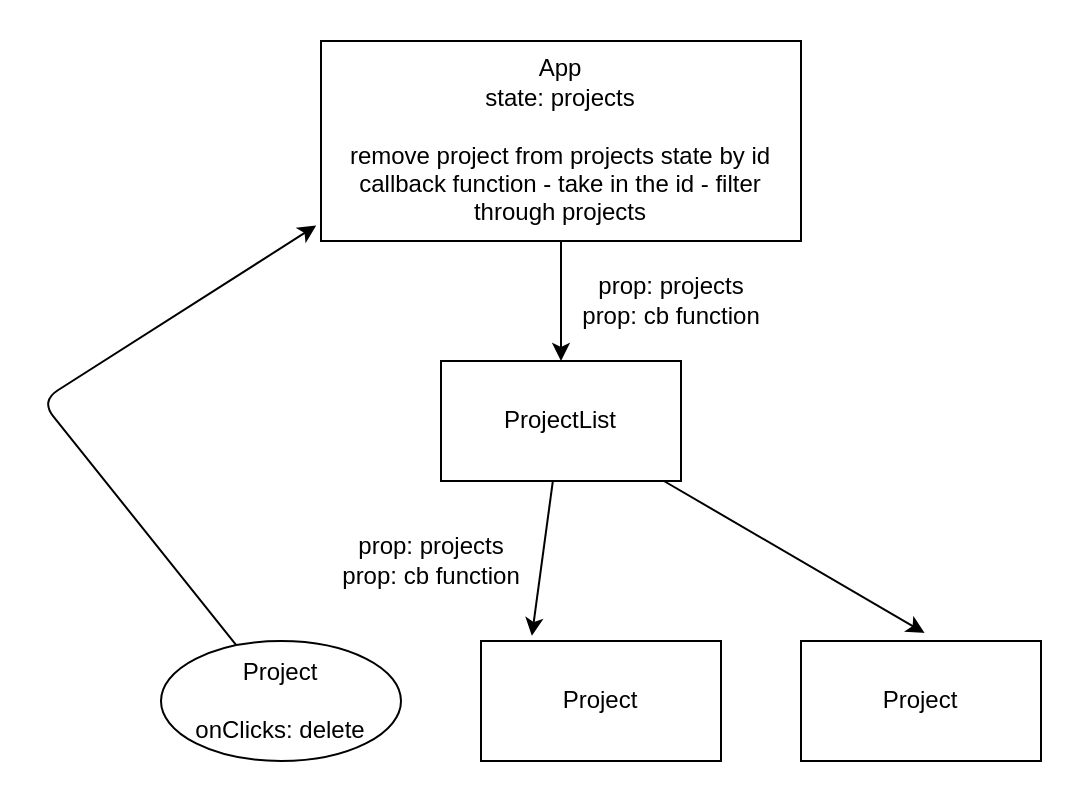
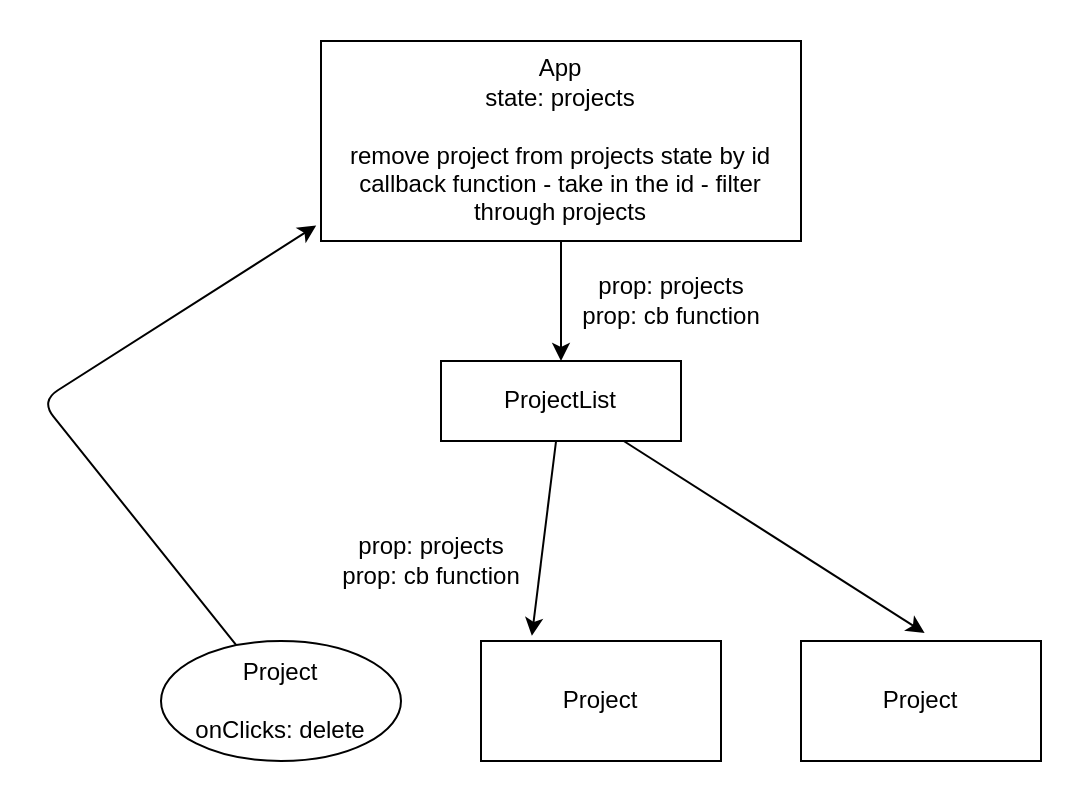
(561, 421) -> (561, 401)
